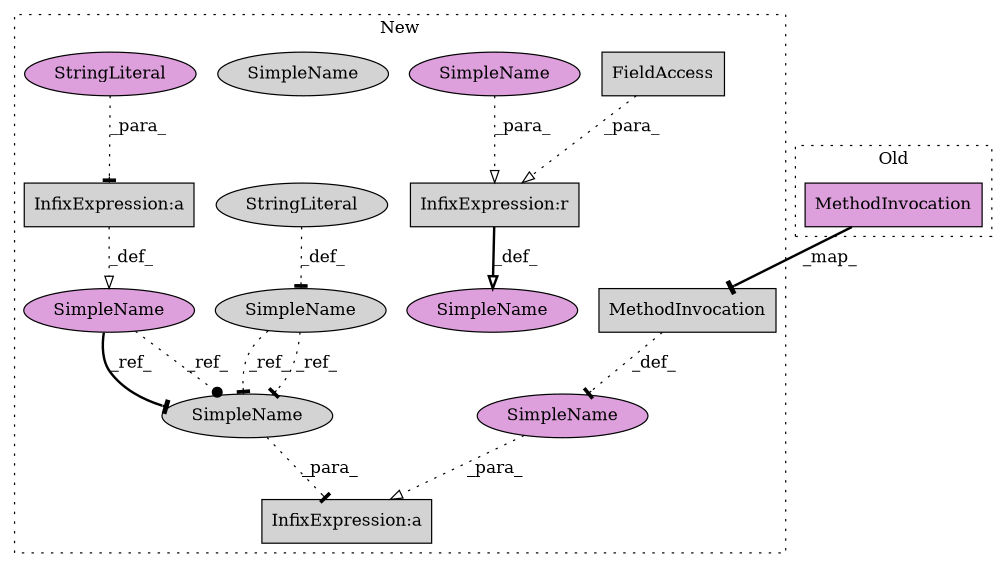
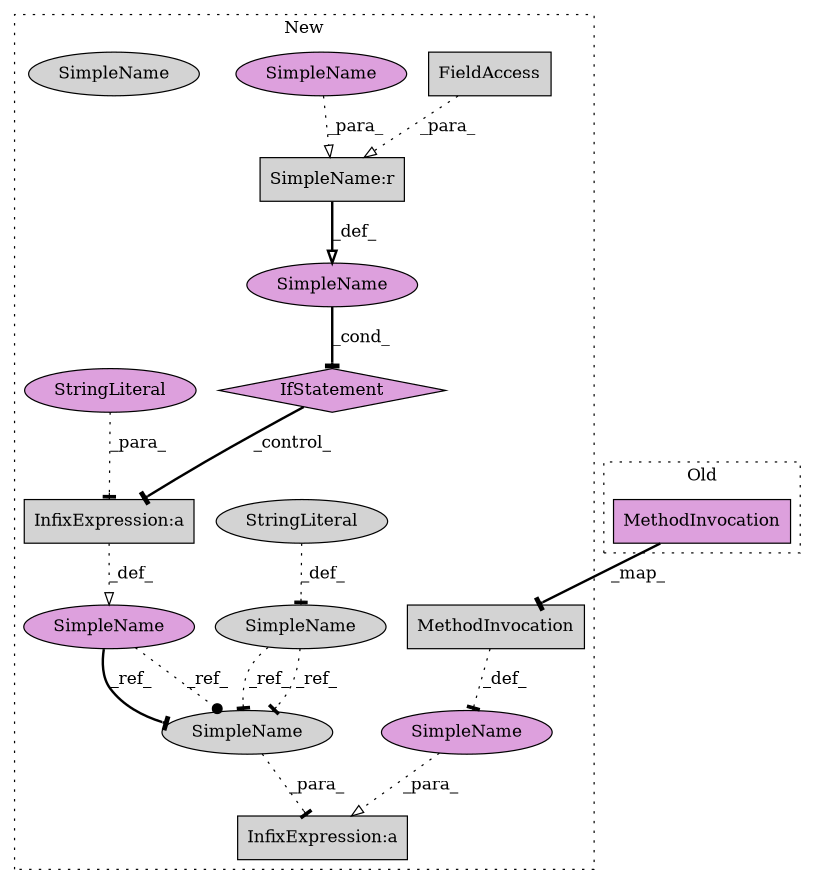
(495, 205) -> (332, 179)
none -> (332, 390)
